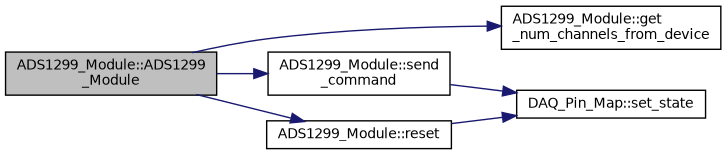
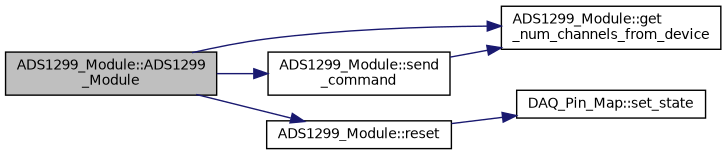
(476, 88) -> (469, 54)
